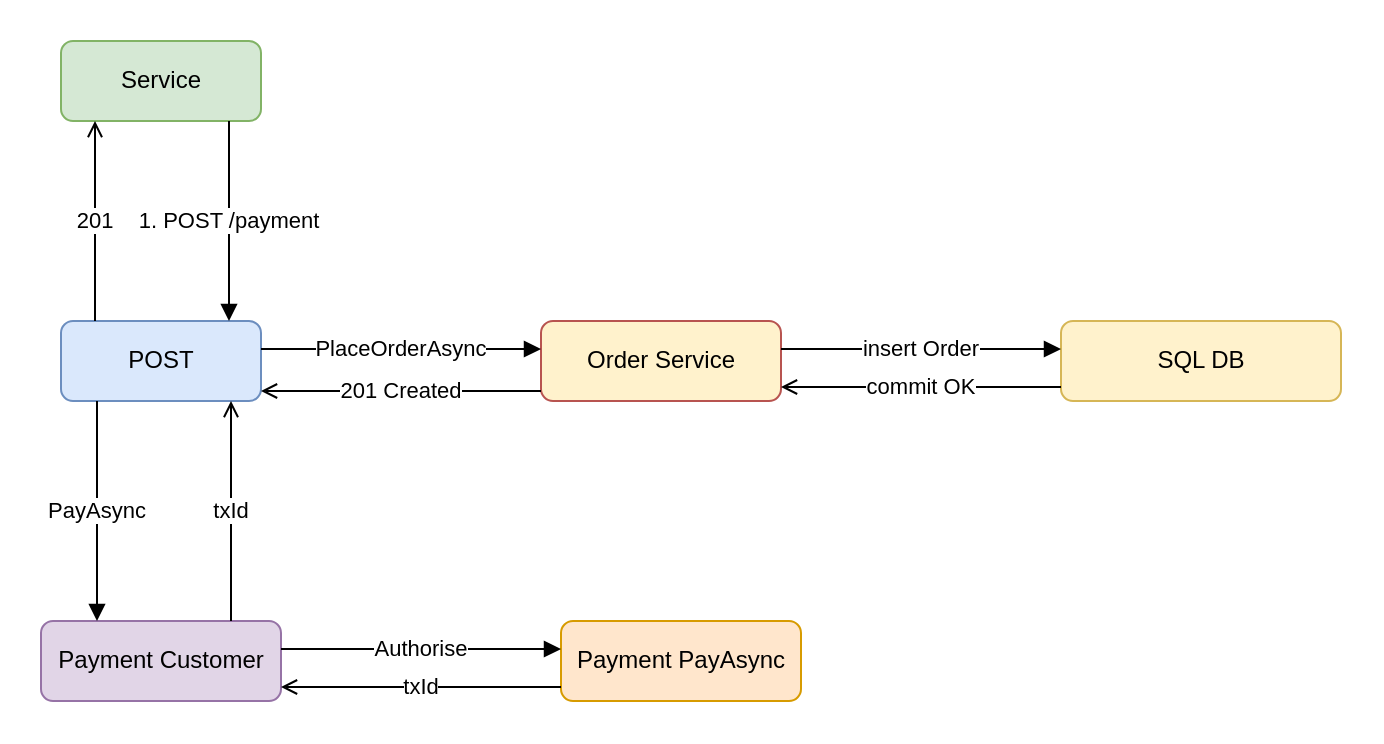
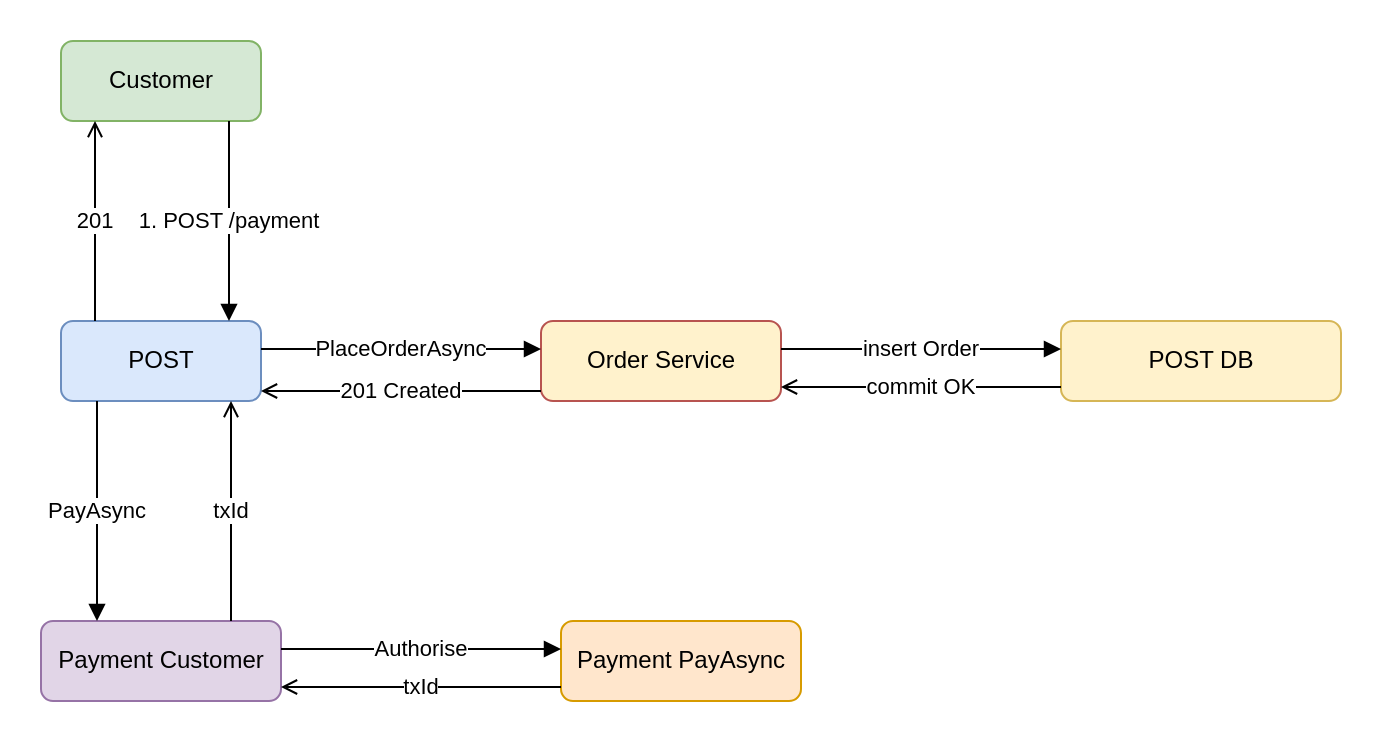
(162, 81) -> (162, 81)
(1202, 361) -> (1202, 361)
